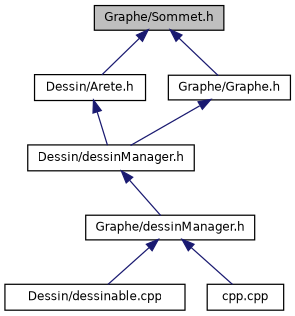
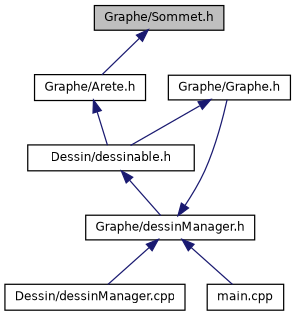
(199, 57) -> (211, 155)
(90, 88) -> (90, 88)
(111, 158) -> (111, 158)
(95, 297) -> (95, 297)
(245, 297) -> (245, 297)
